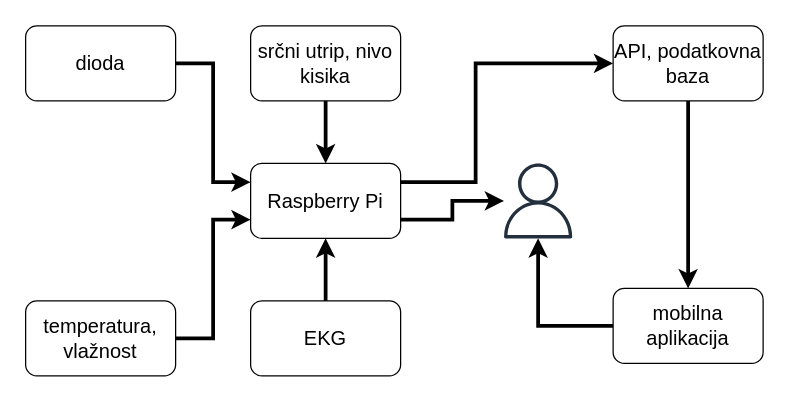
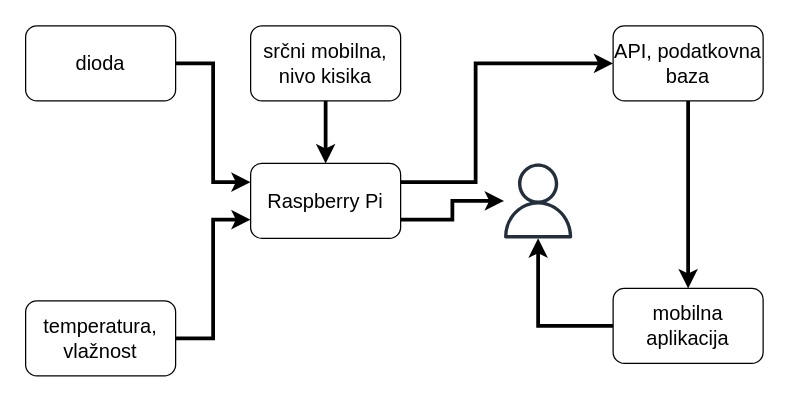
(326, 63) -> (326, 63)
(326, 276) -> none
(326, 338) -> none
